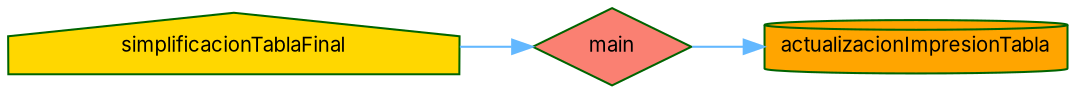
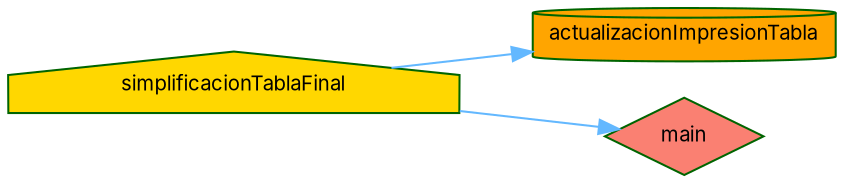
(718, 47) -> (452, 61)
